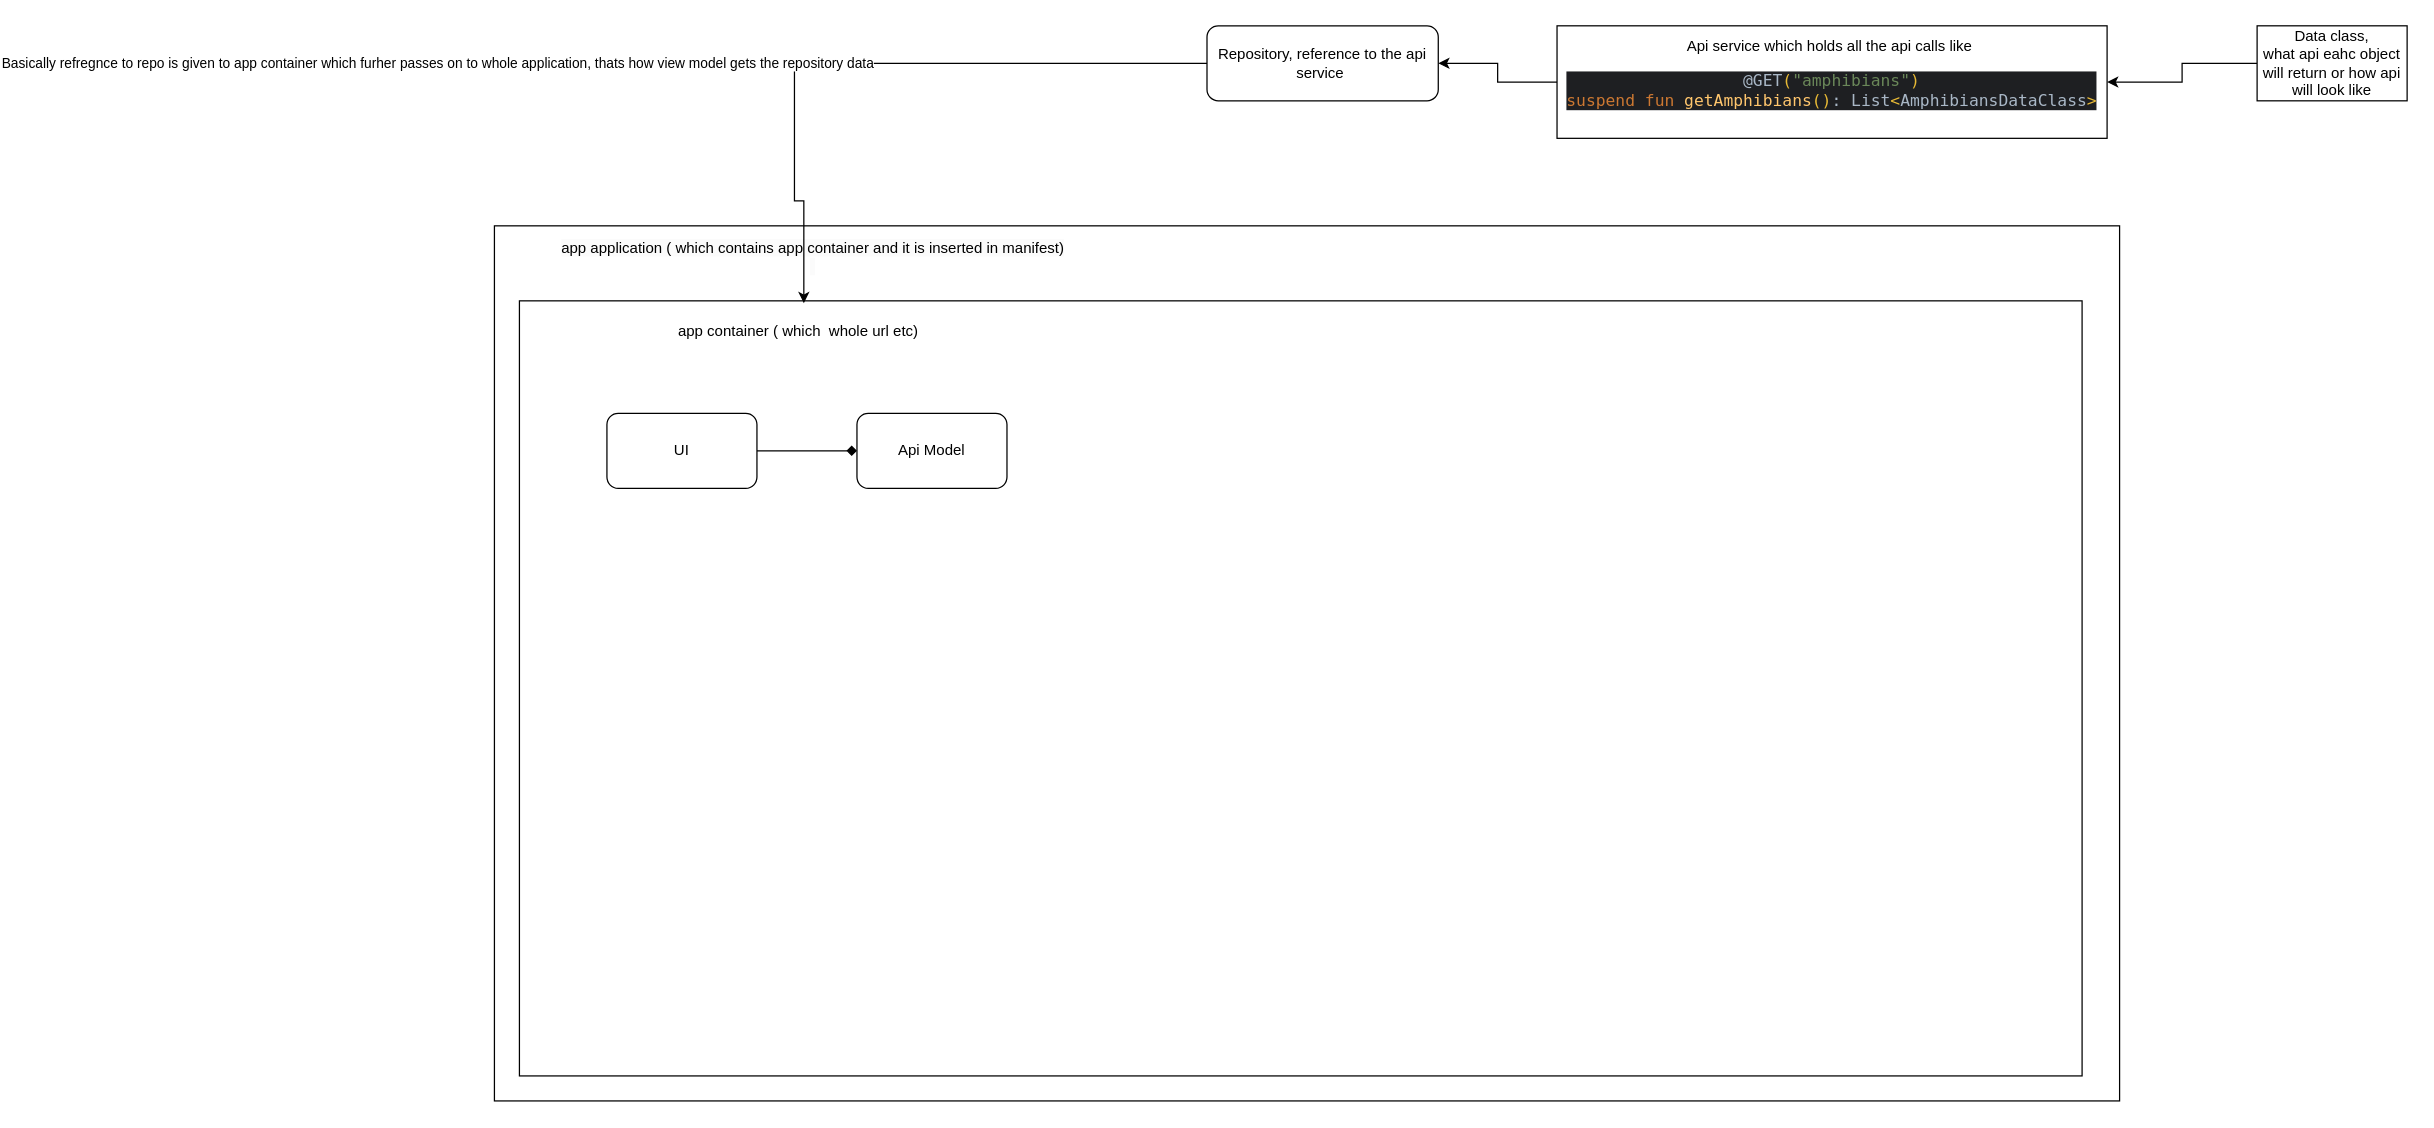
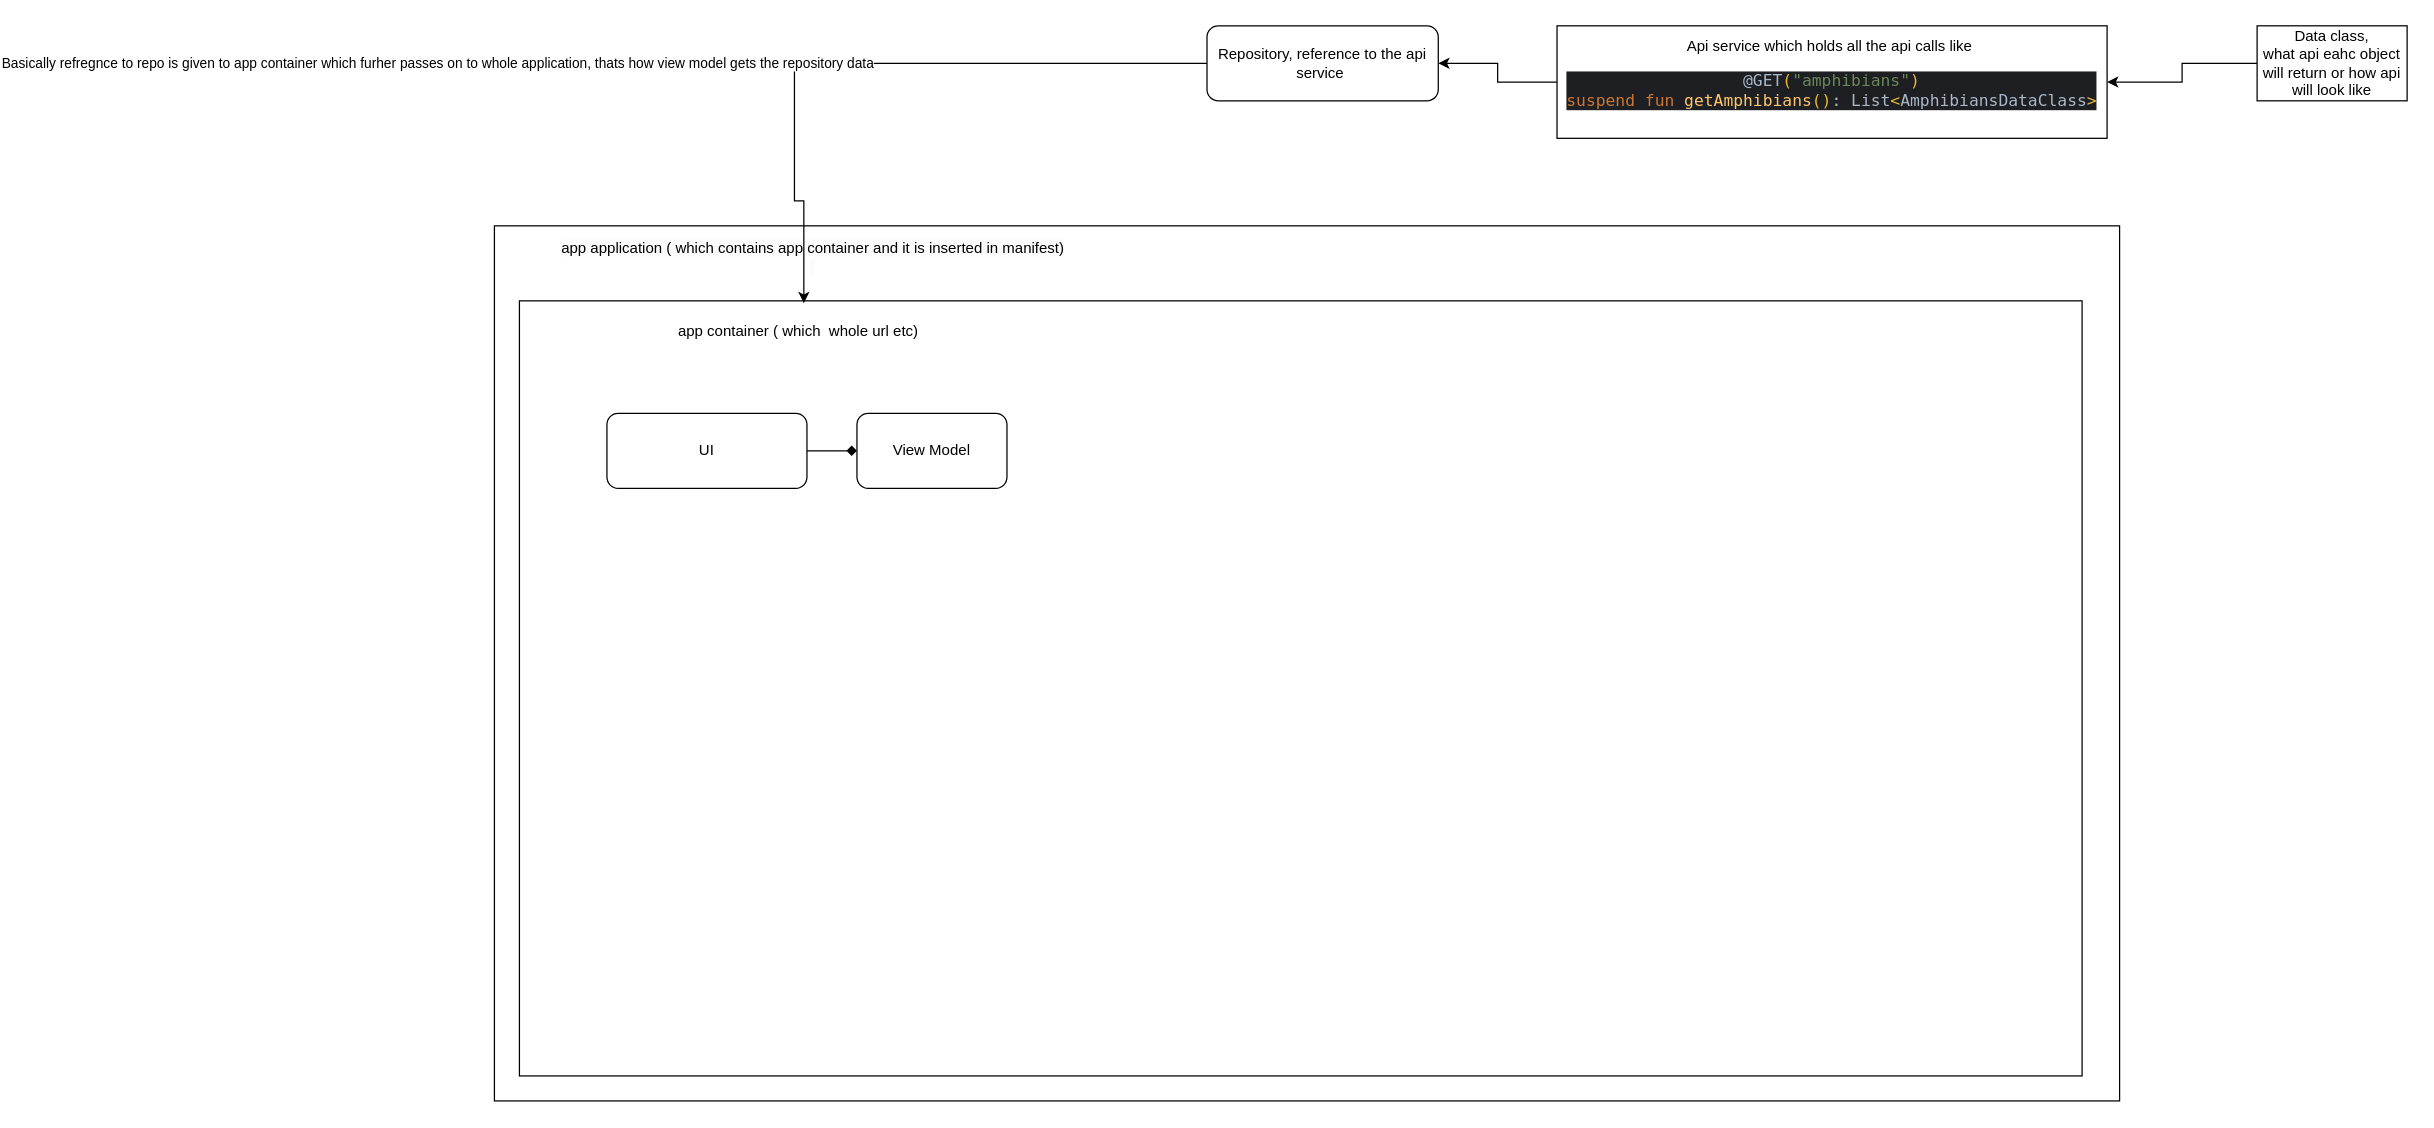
(682, 451) -> (707, 451)
(932, 451) -> (932, 451)
